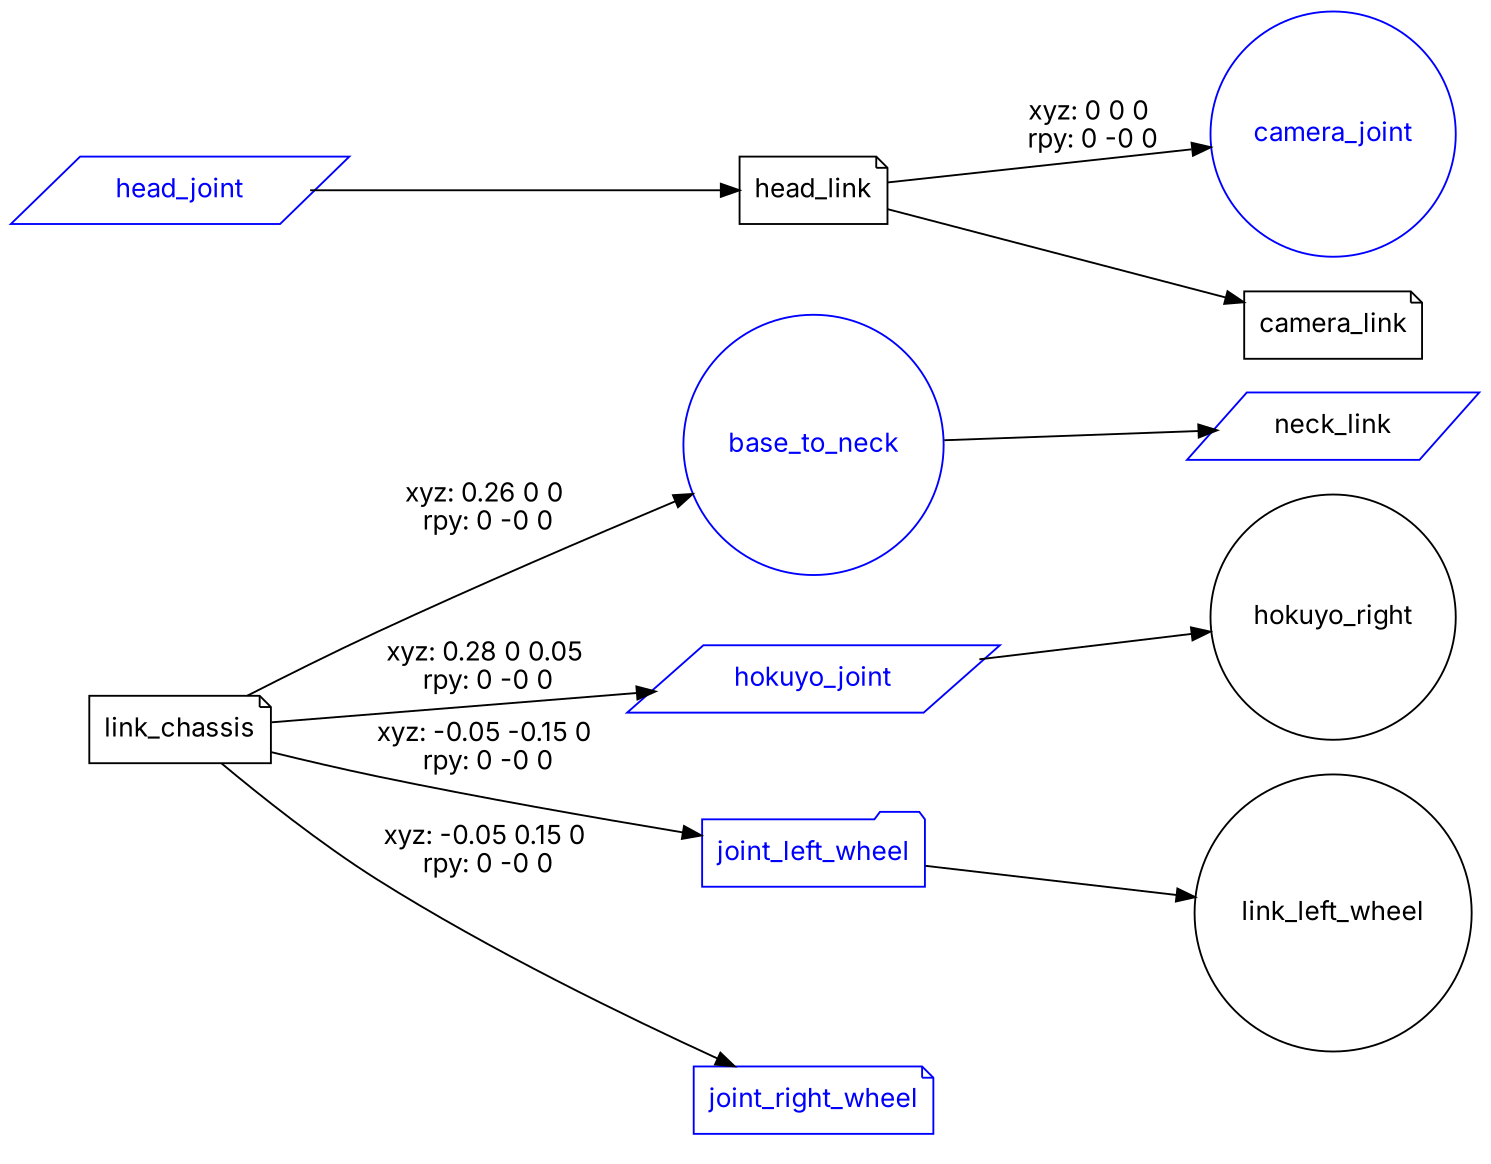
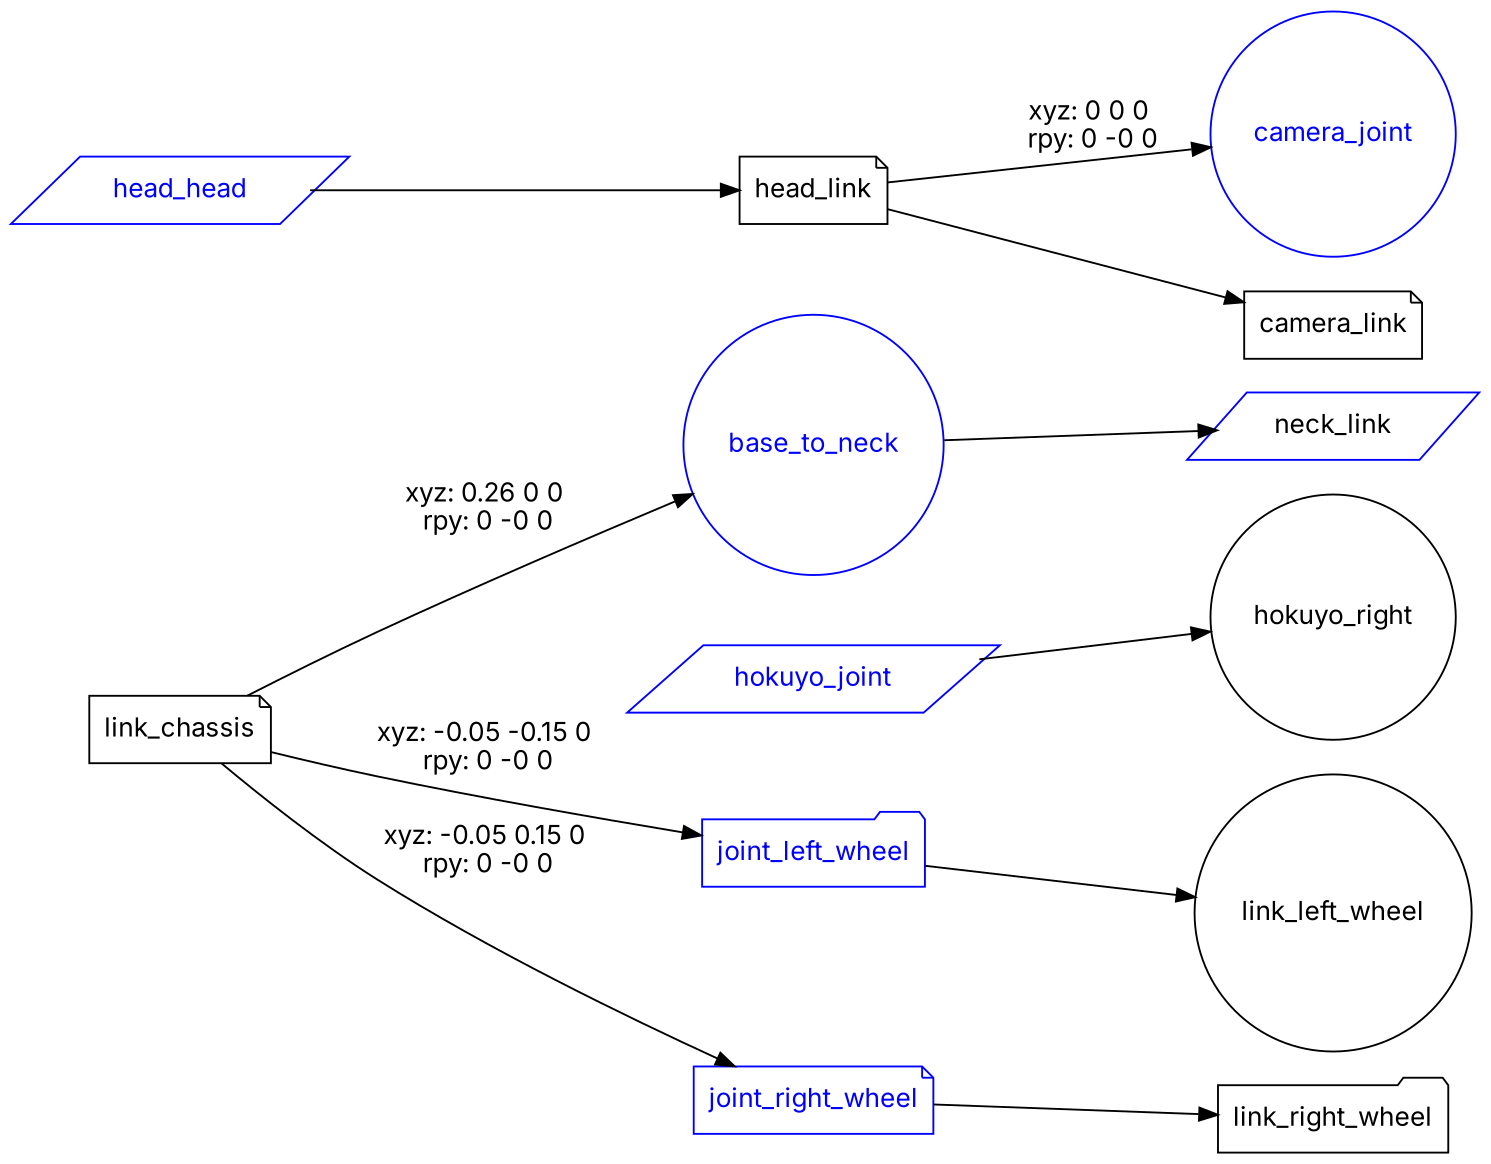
(180, 190) -> (180, 190)
(454, 708) -> none
none -> (1333, 1119)
